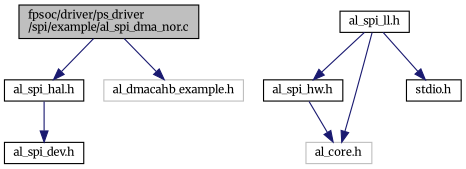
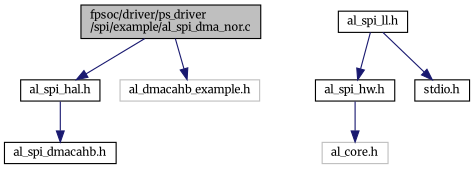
(359, 82) -> none
(44, 153) -> (60, 153)
